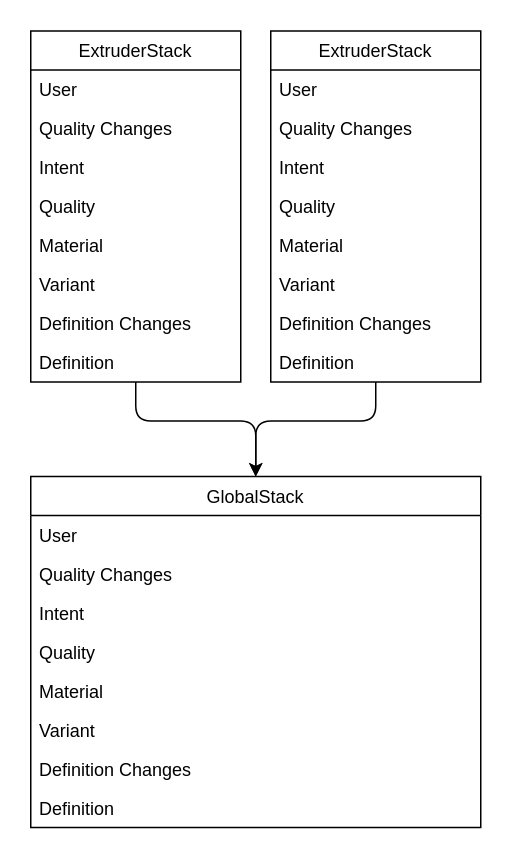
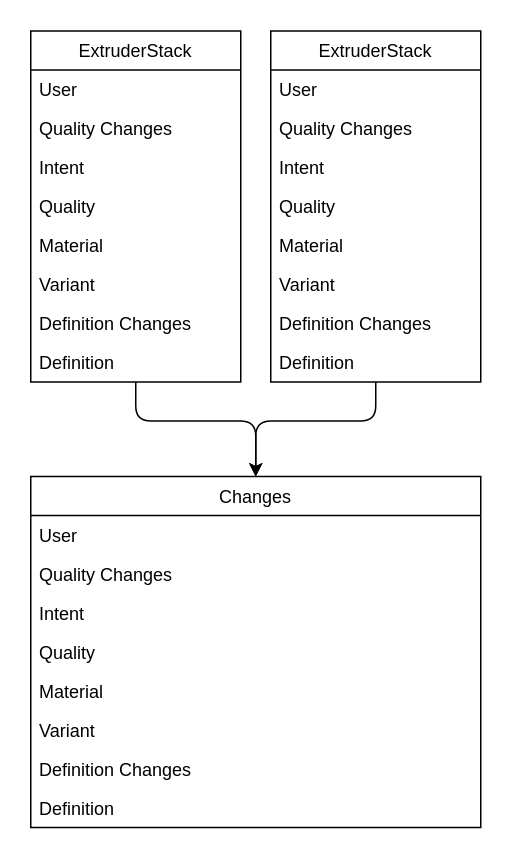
(255, 497) -> (255, 497)
